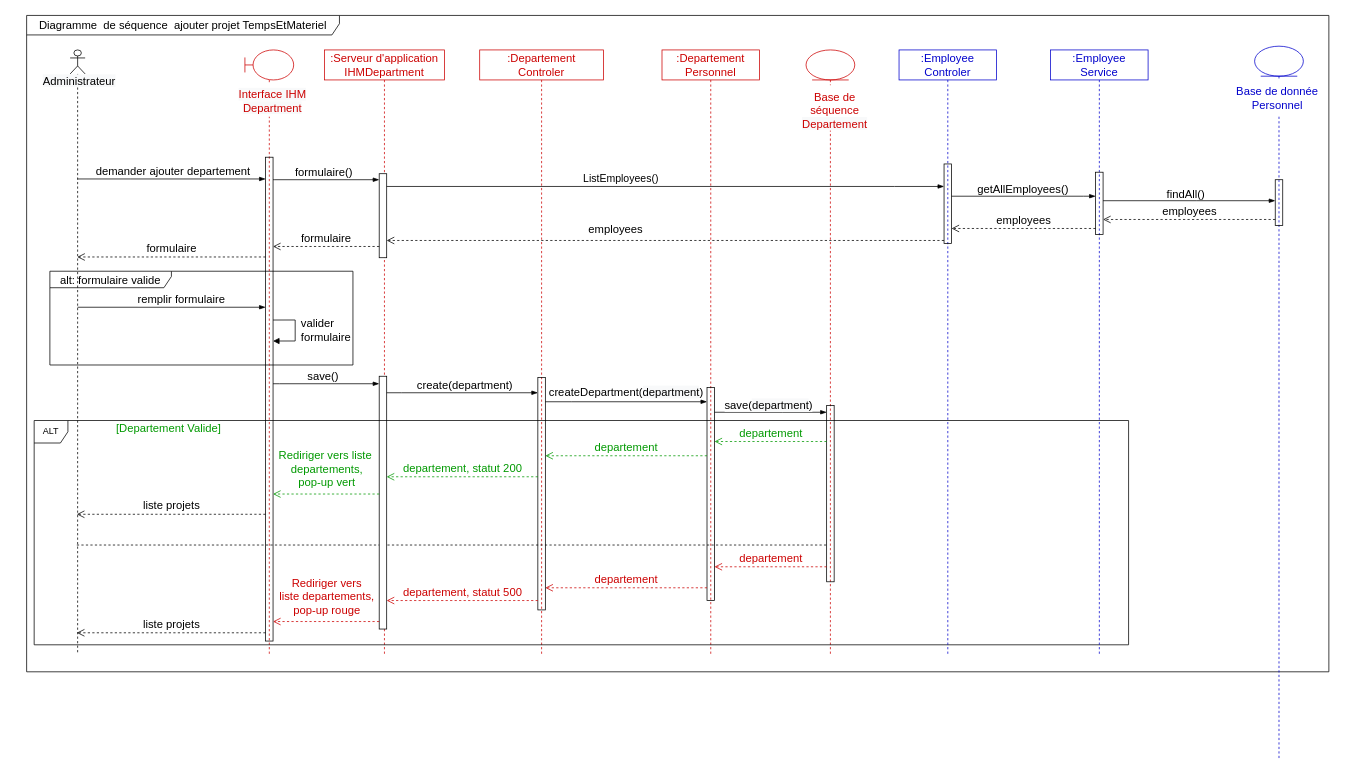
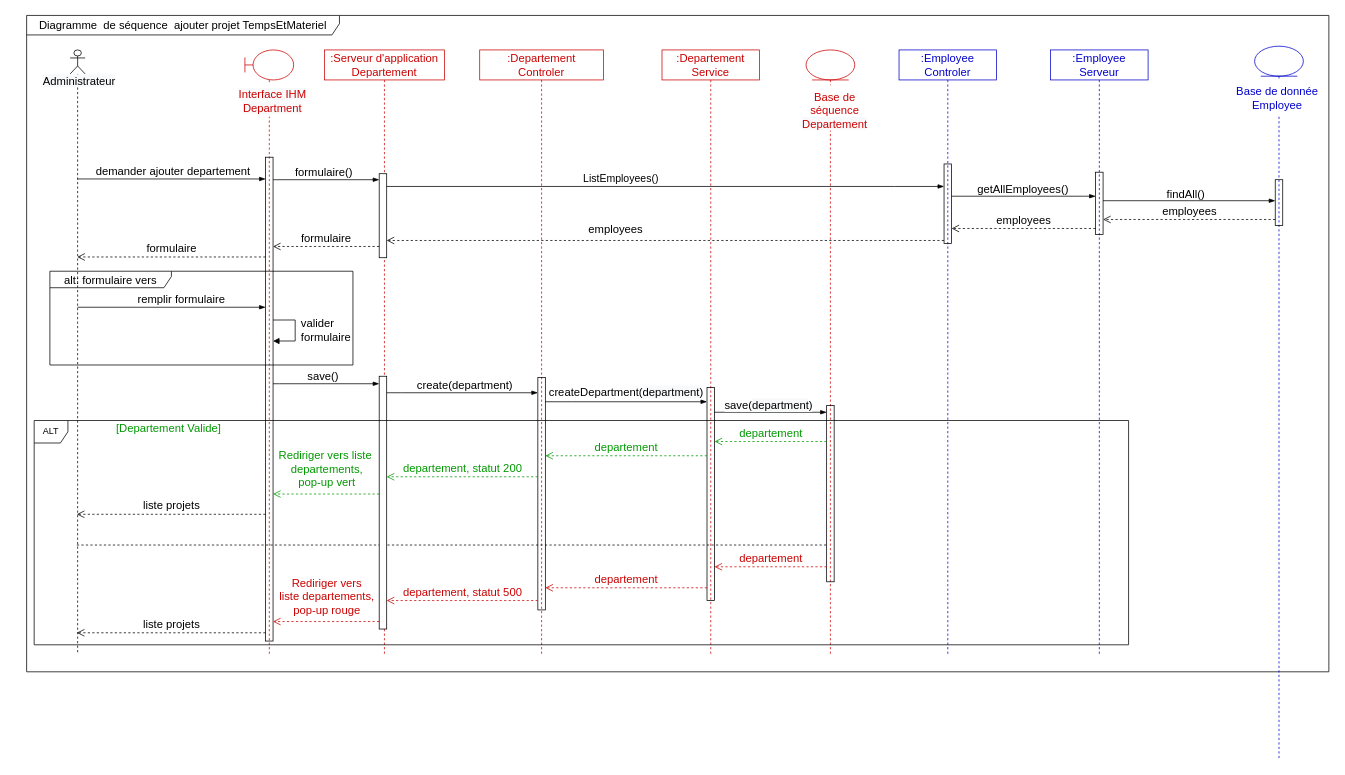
(384, 65) -> (384, 65)
(711, 65) -> (711, 65)
(1099, 65) -> (1099, 65)
(1277, 99) -> (1277, 99)
(111, 279) -> (111, 279)
